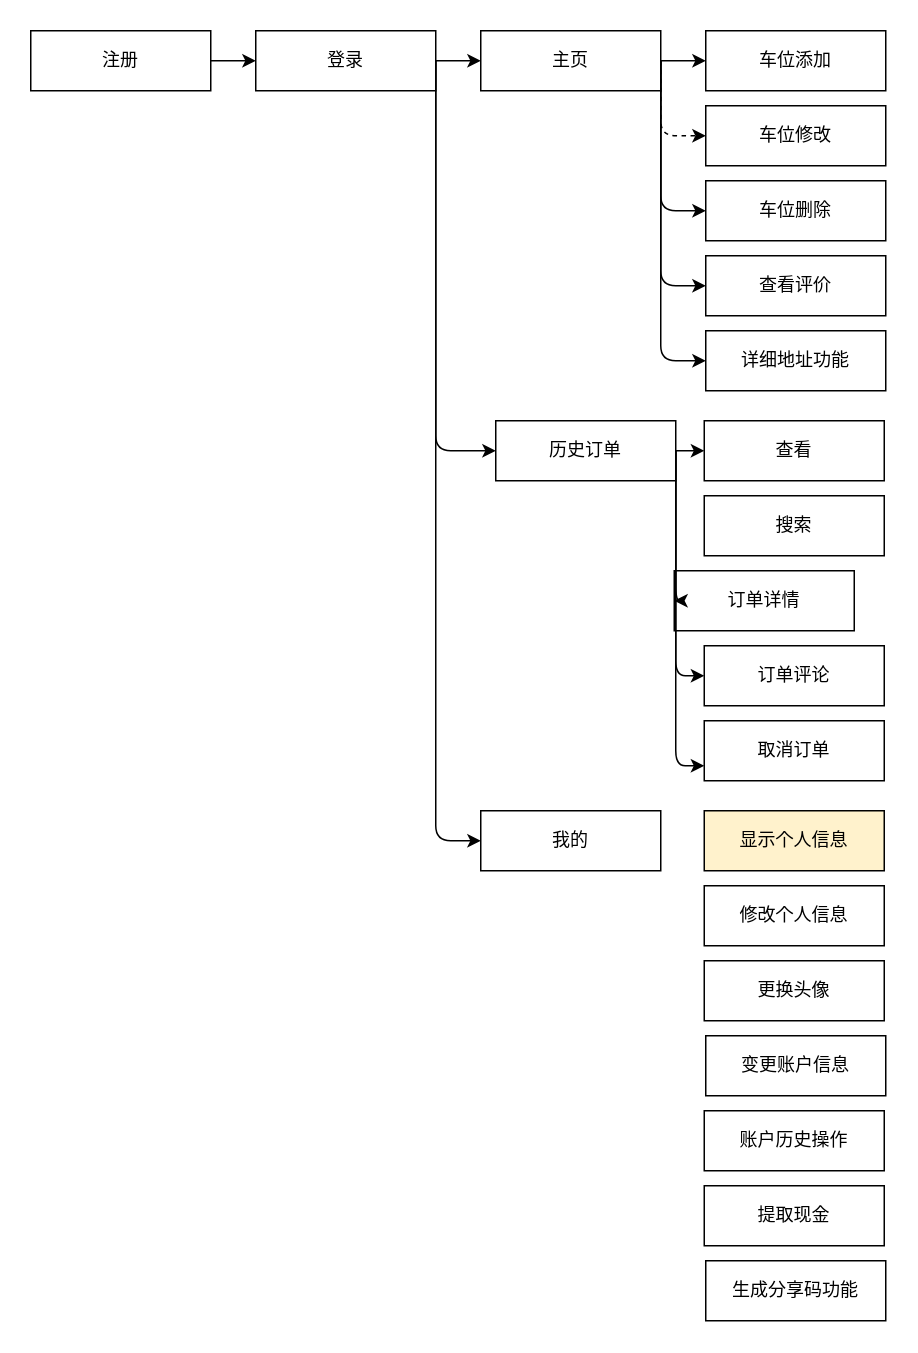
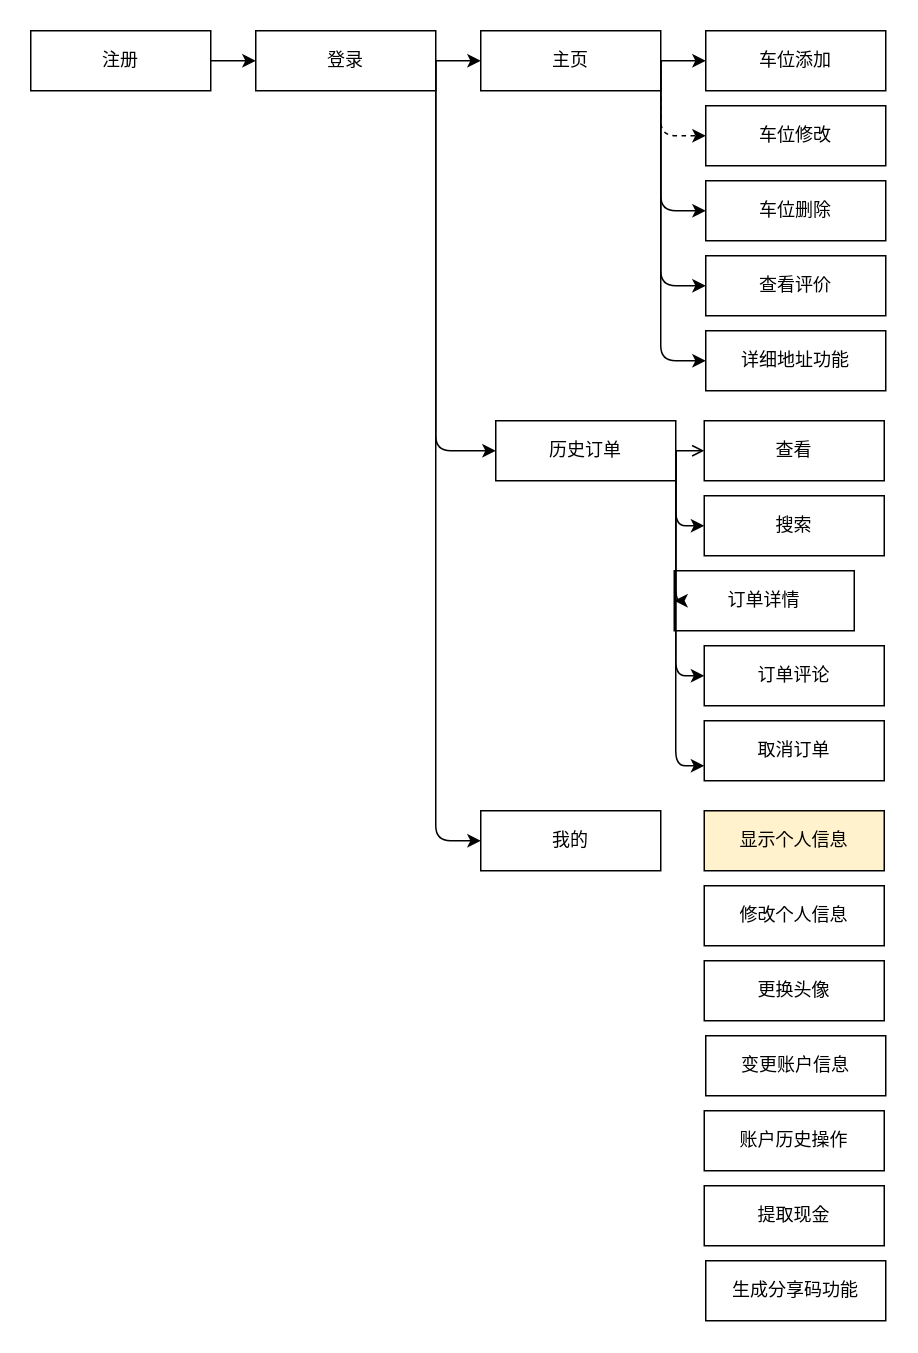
(693, 451) -> (695, 451)
none -> (687, 526)
